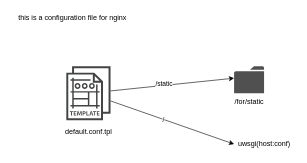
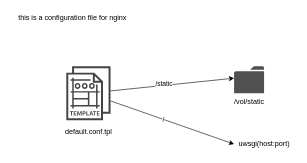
(250, 102) -> (250, 102)
(265, 144) -> (265, 144)
